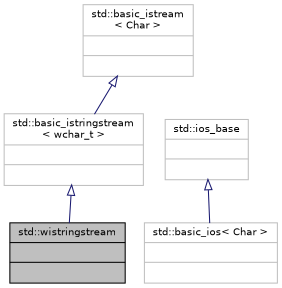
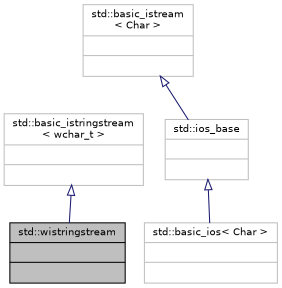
(103, 100) -> (177, 102)
